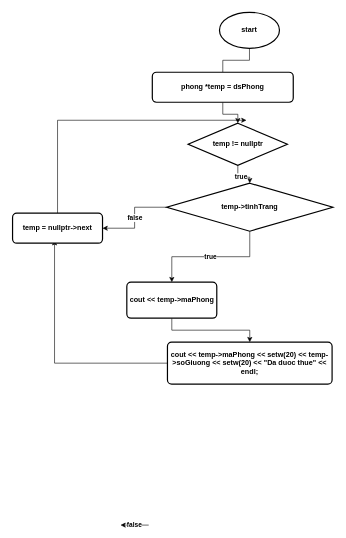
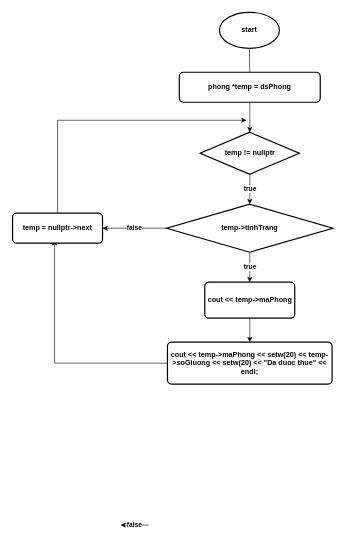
(223, 87) -> (250, 87)
(238, 144) -> (250, 153)
(250, 207) -> (250, 228)
(172, 300) -> (250, 300)
